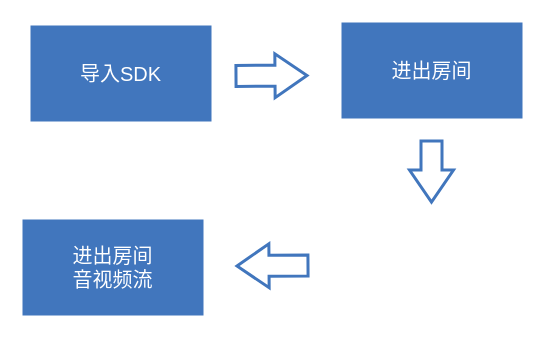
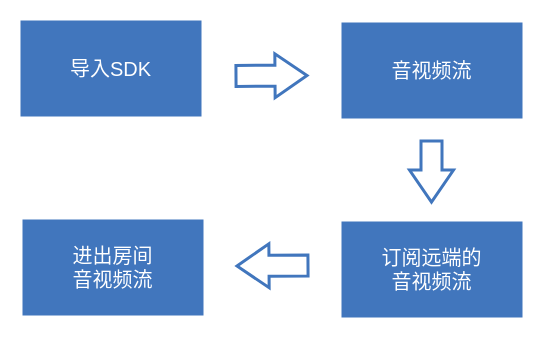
(432, 71) -> (432, 71)
(121, 74) -> (111, 69)
none -> (432, 270)
